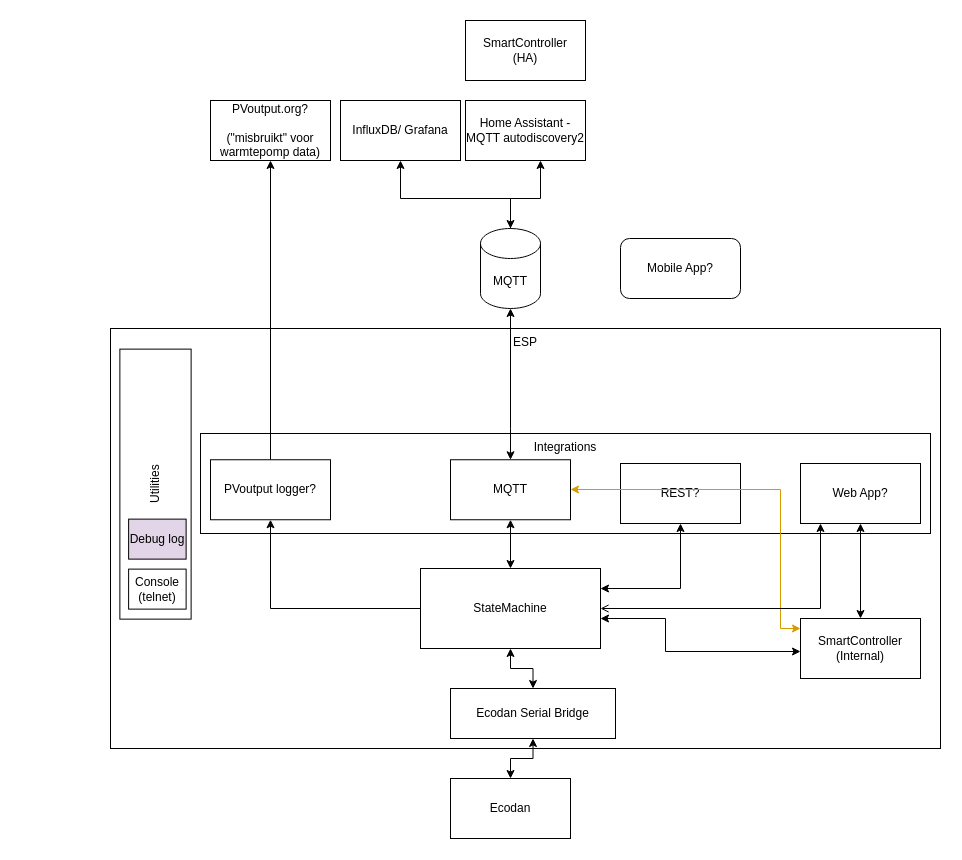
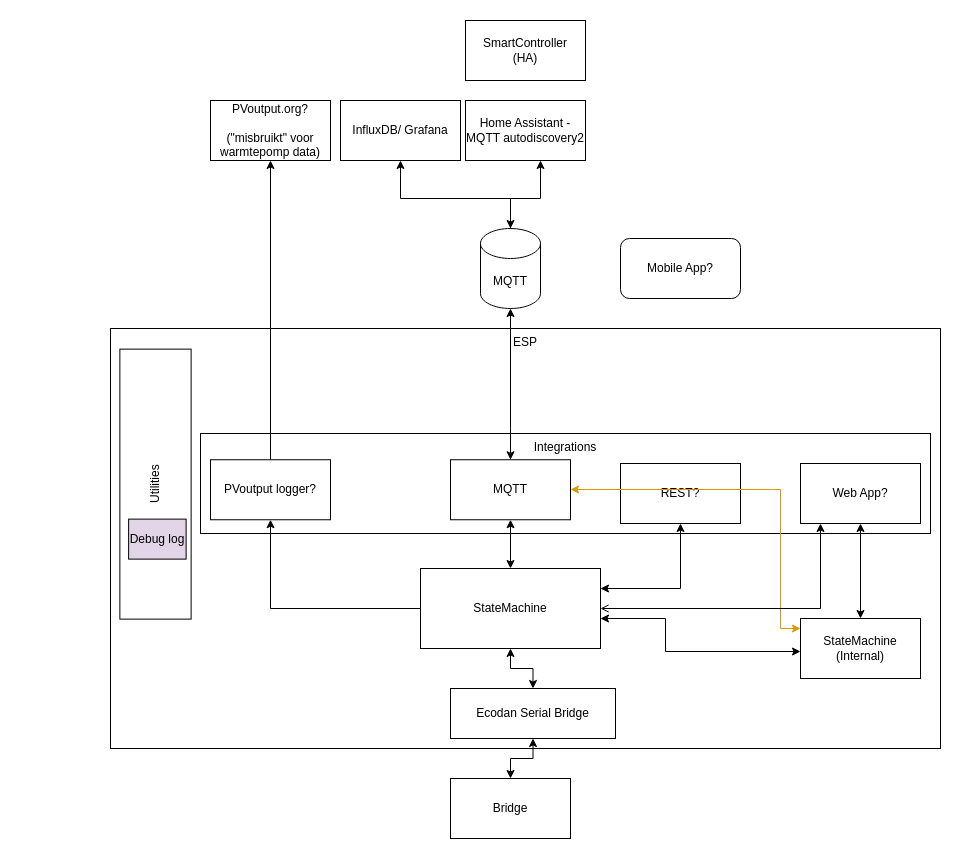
(157, 589) -> none
(861, 649) -> (861, 649)
(511, 809) -> (511, 809)
